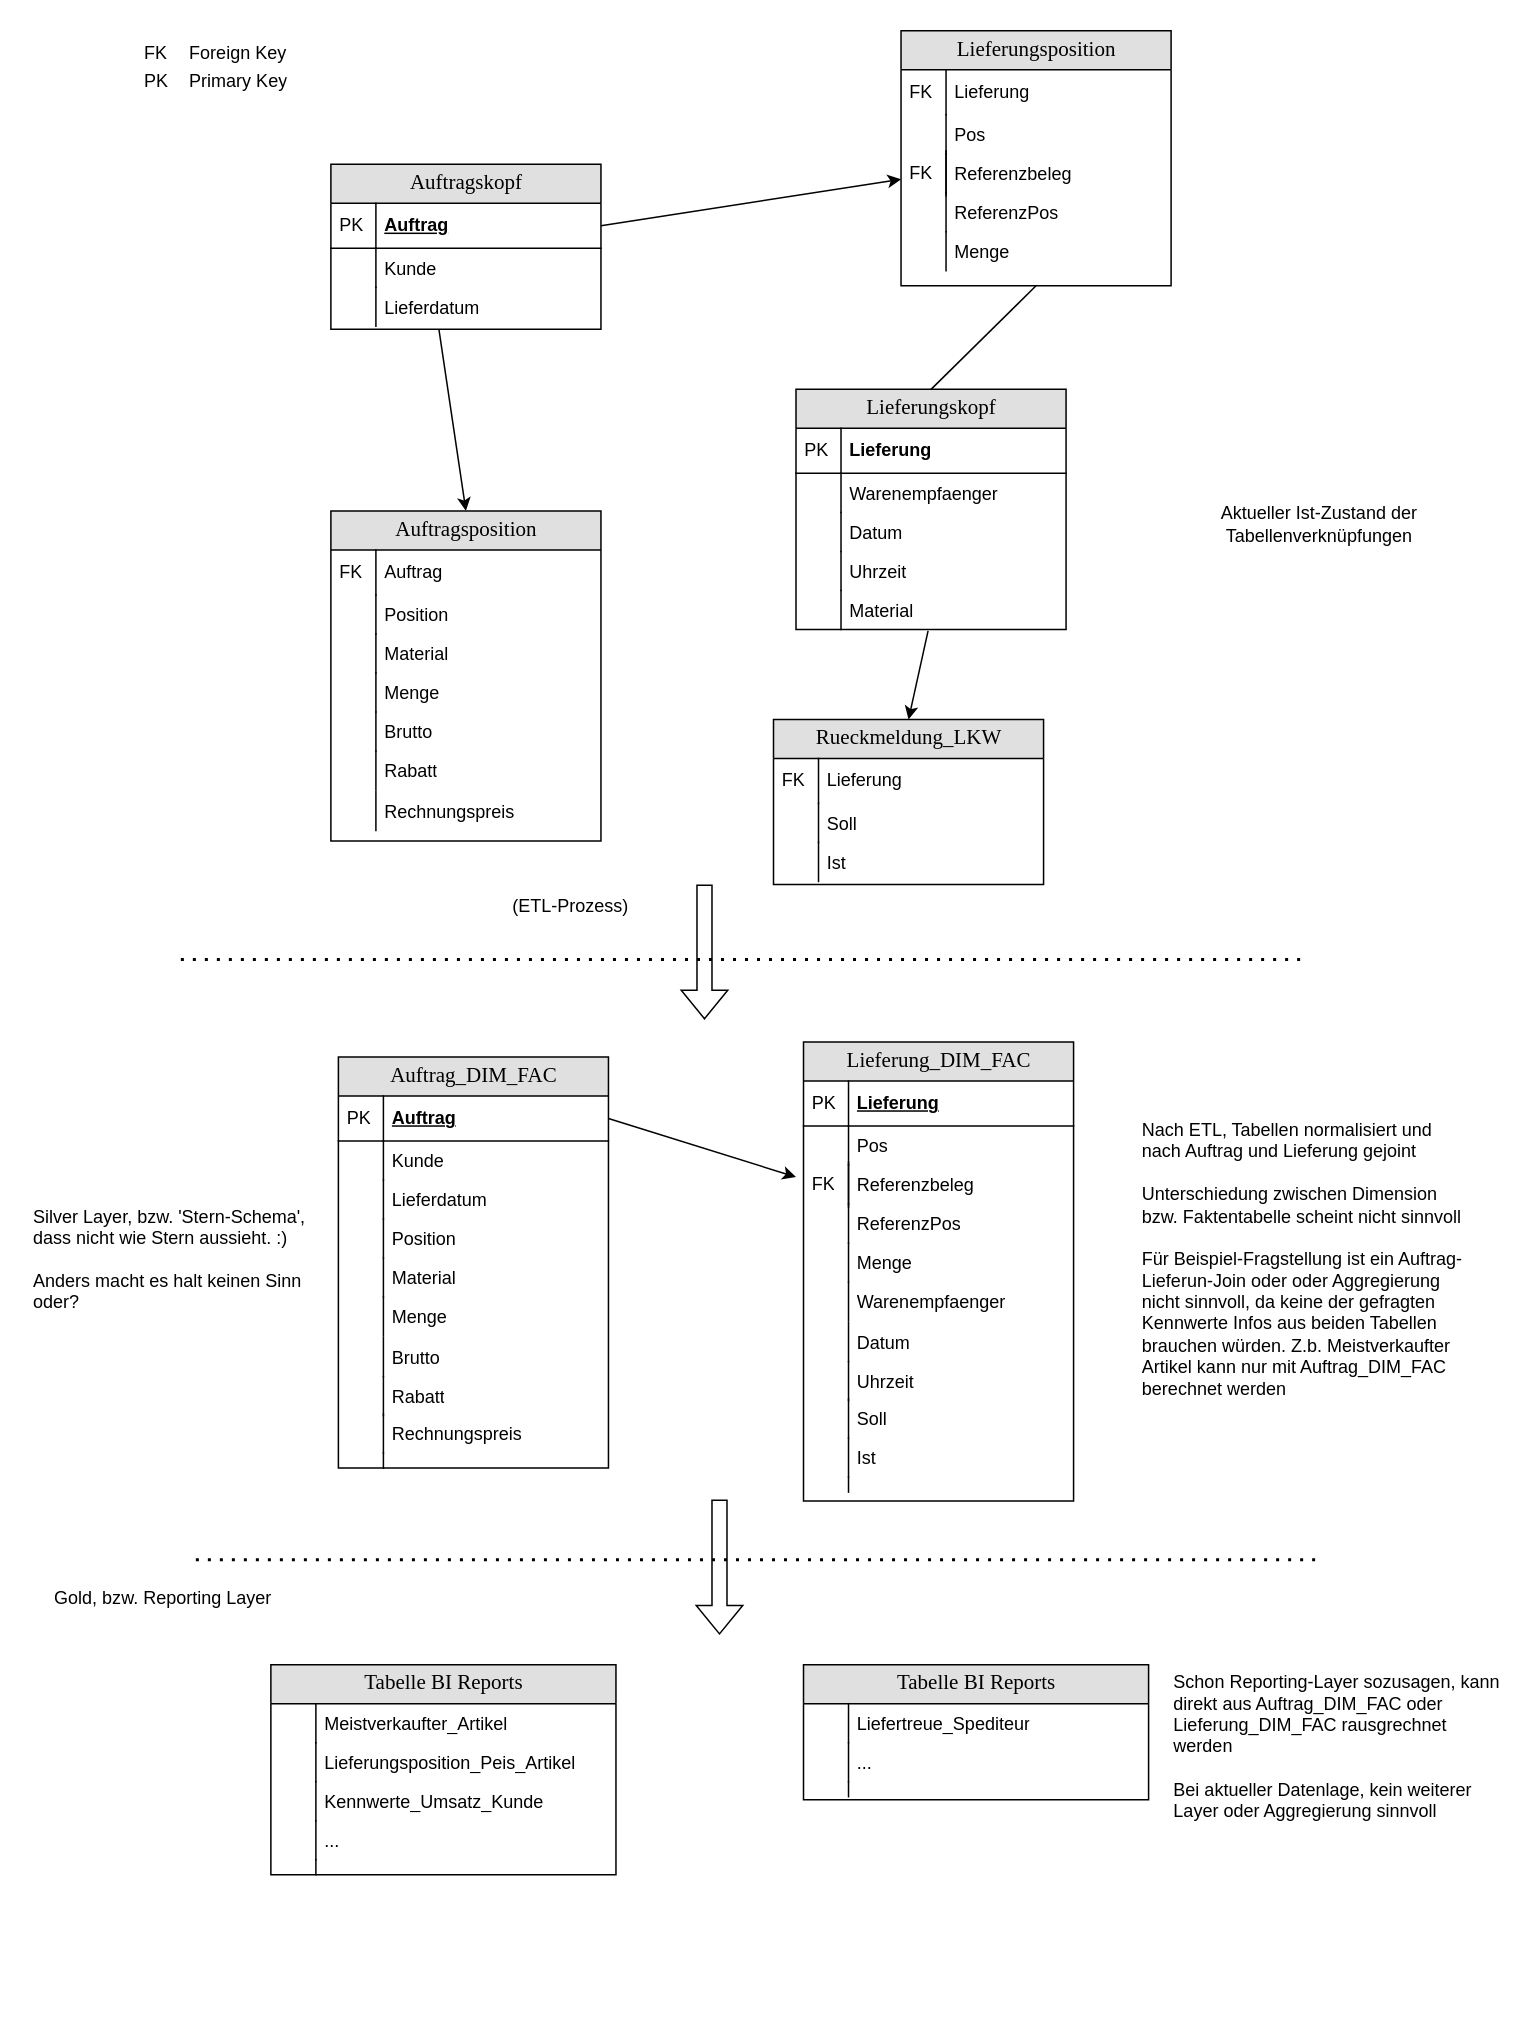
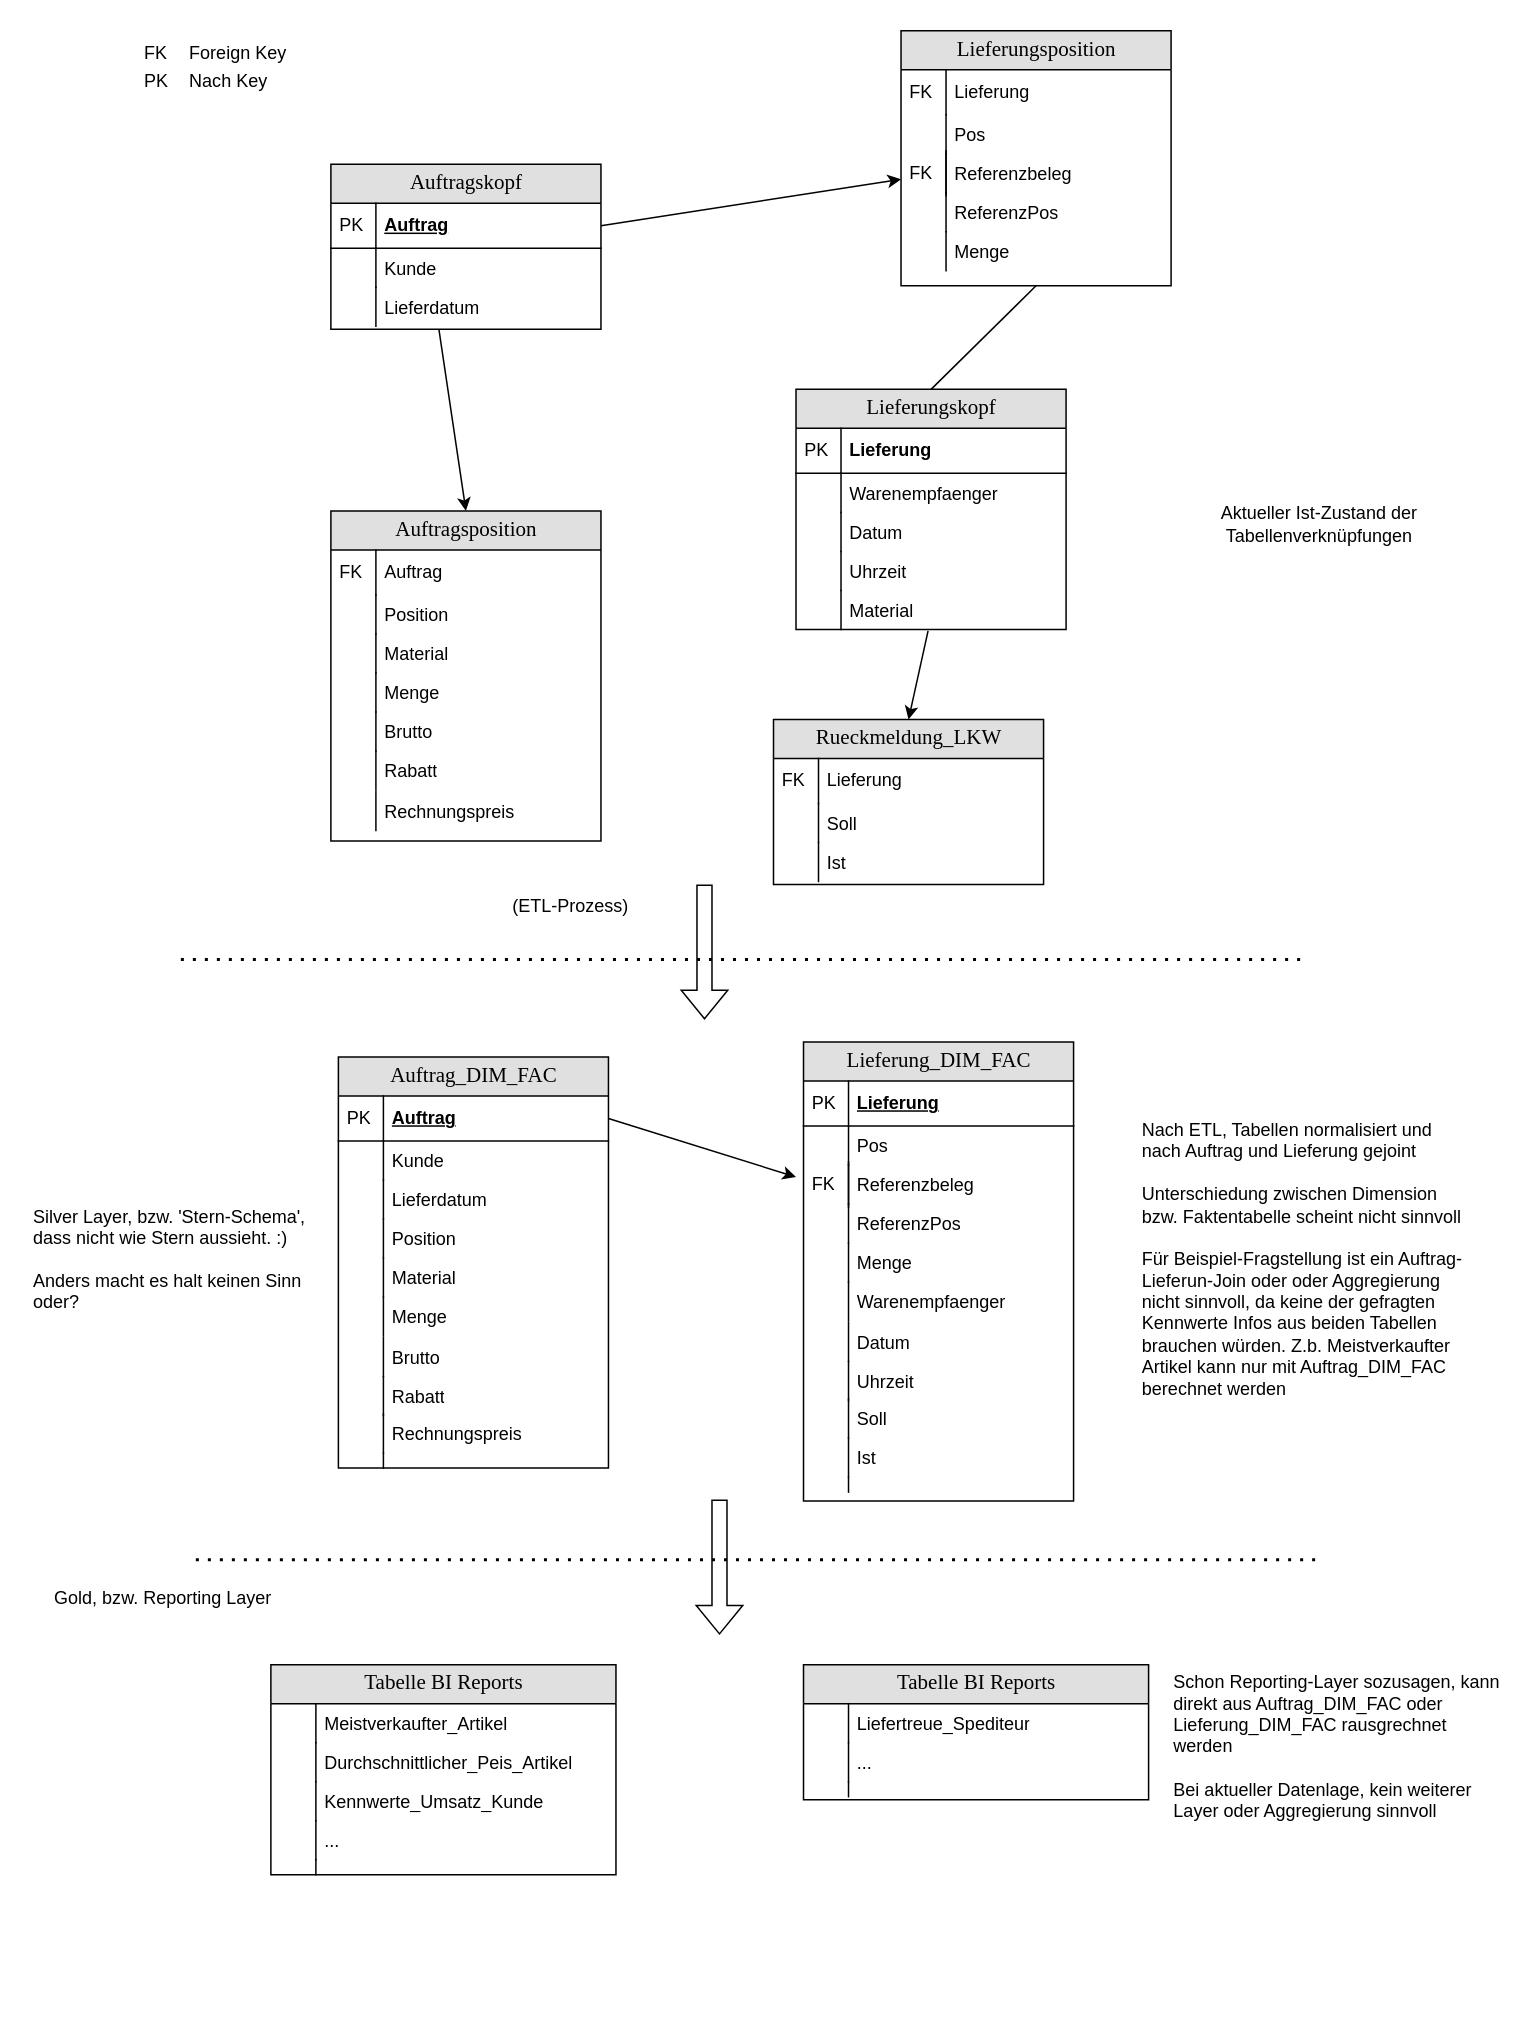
(241, 82) -> (228, 82)
(467, 1764) -> (467, 1764)
